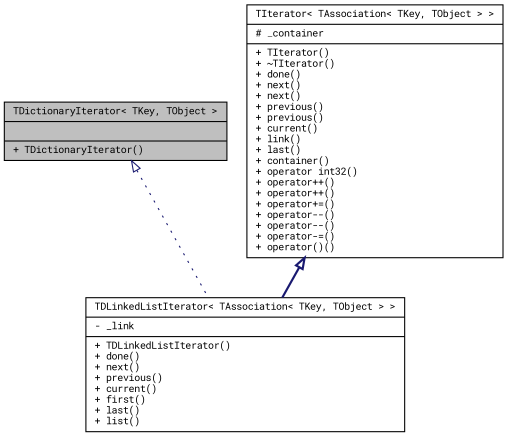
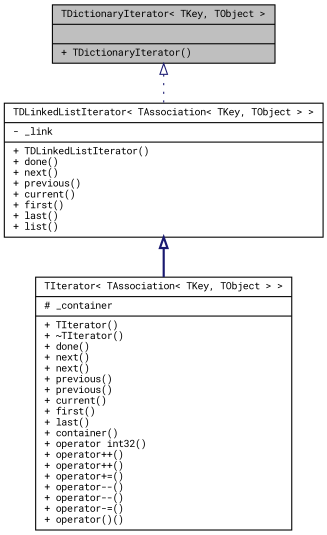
(279, 139) -> (70, 412)
(291, 282) -> (164, 263)
